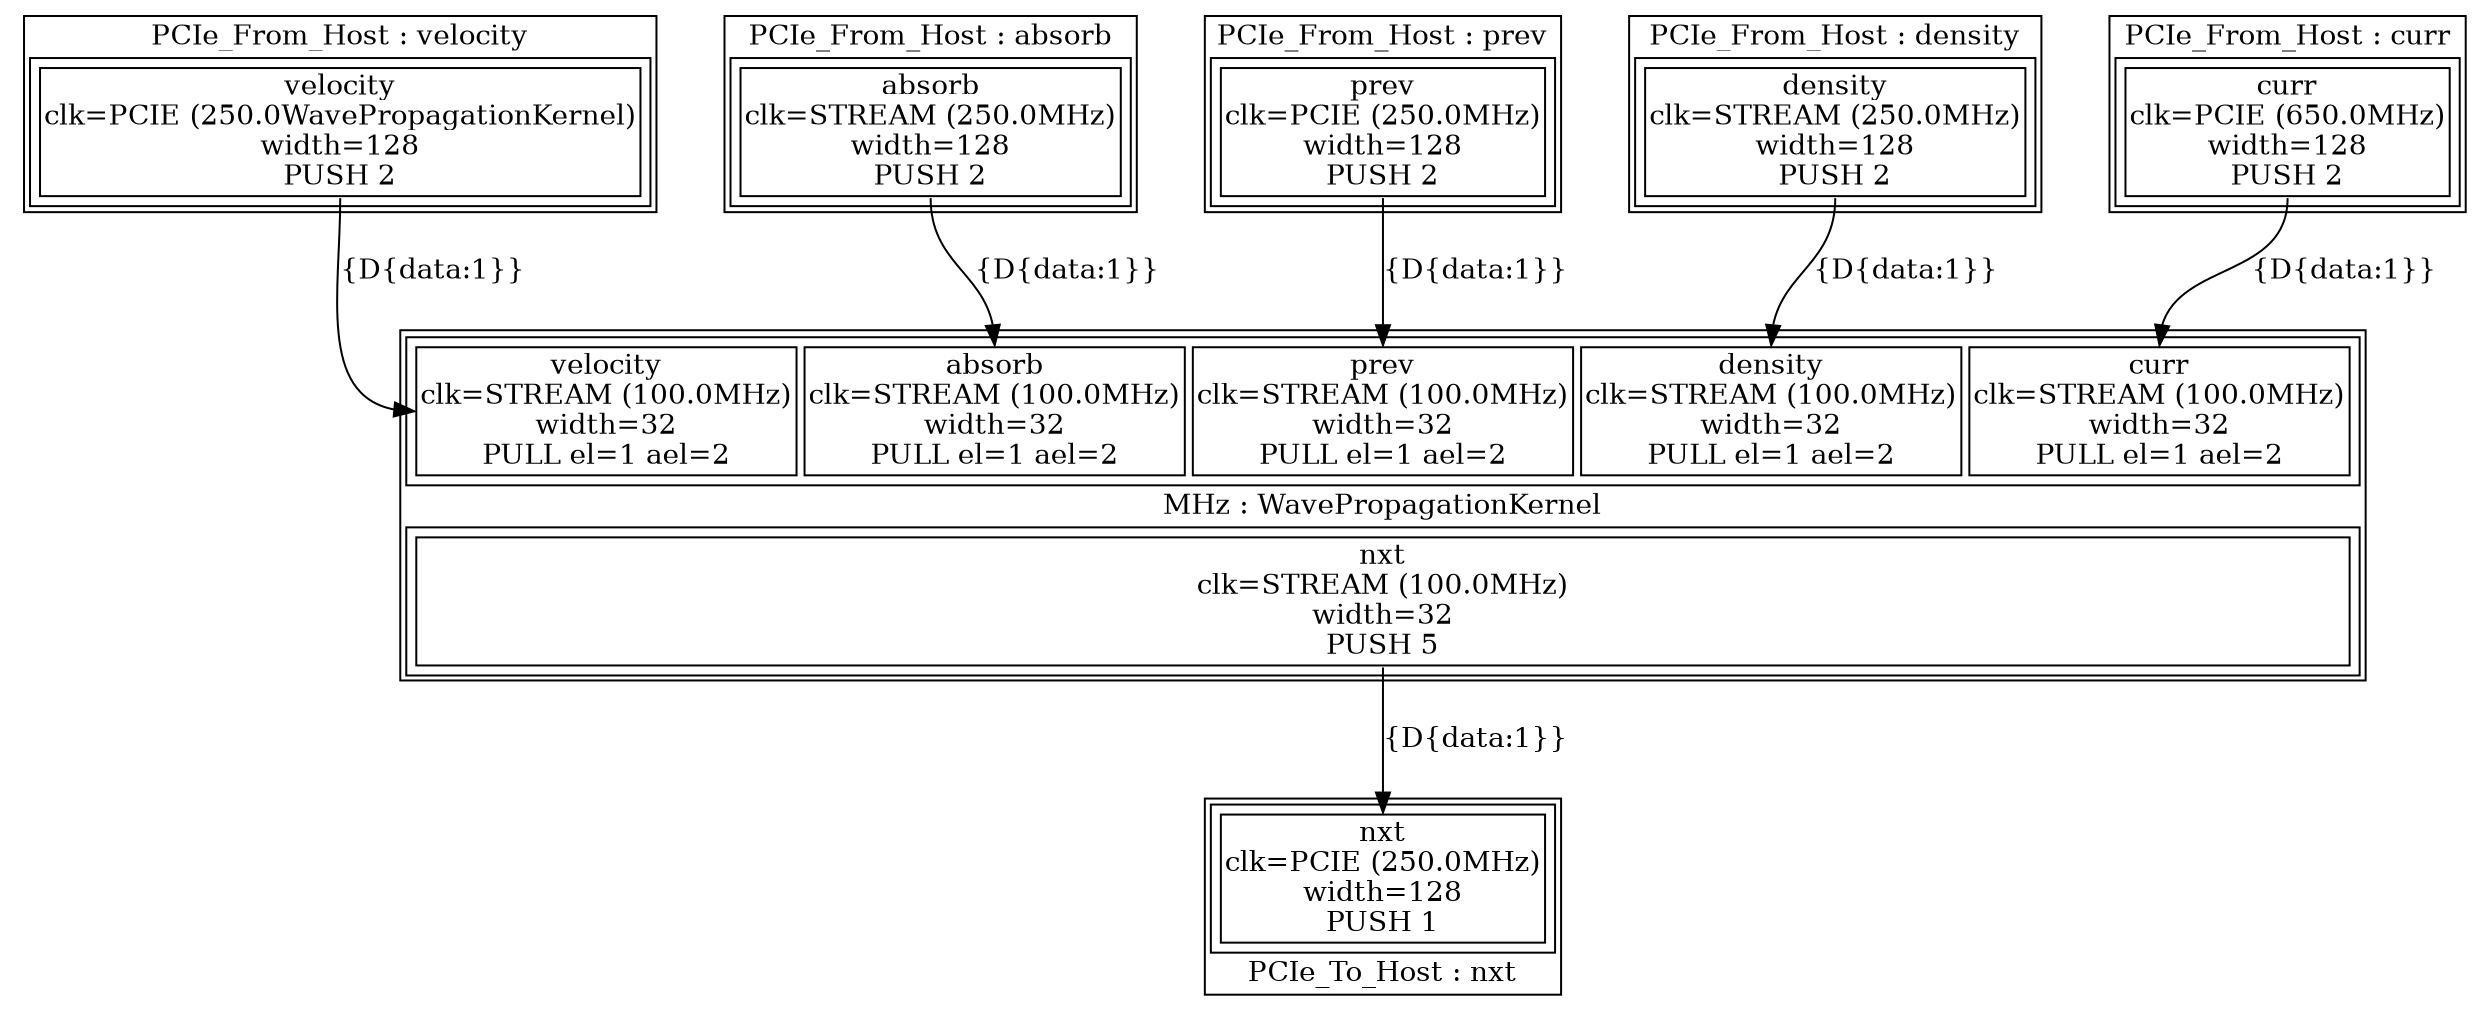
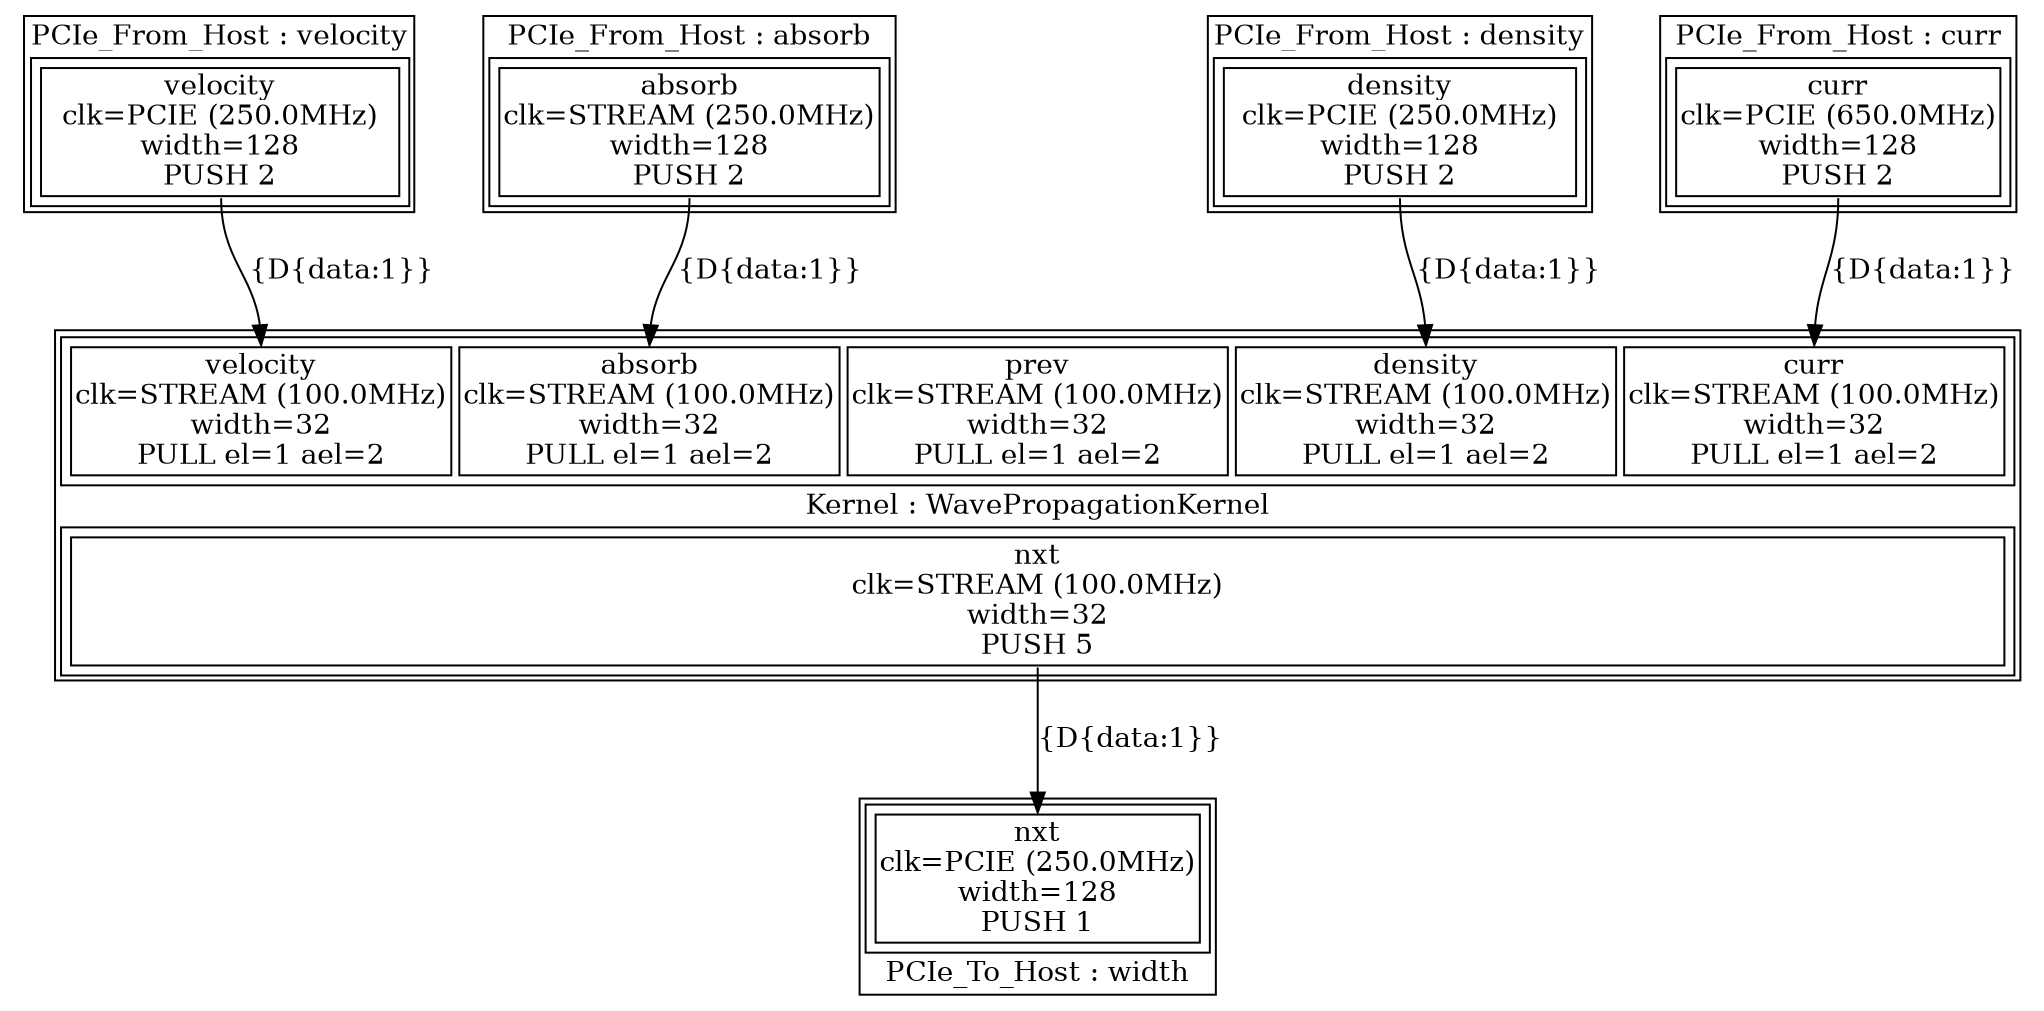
(1383, 114) -> none
(340, 116) -> (220, 116)
(1835, 116) -> (1400, 116)
(1383, 505) -> (1038, 505)
(1383, 973) -> (1038, 973)
